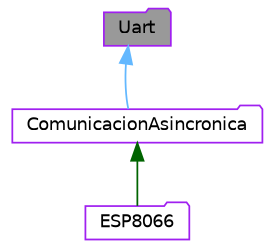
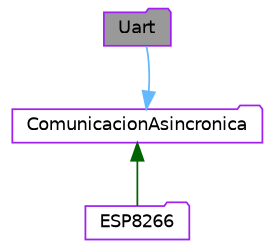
(126, 87) -> (149, 69)
(137, 223) -> (137, 223)
